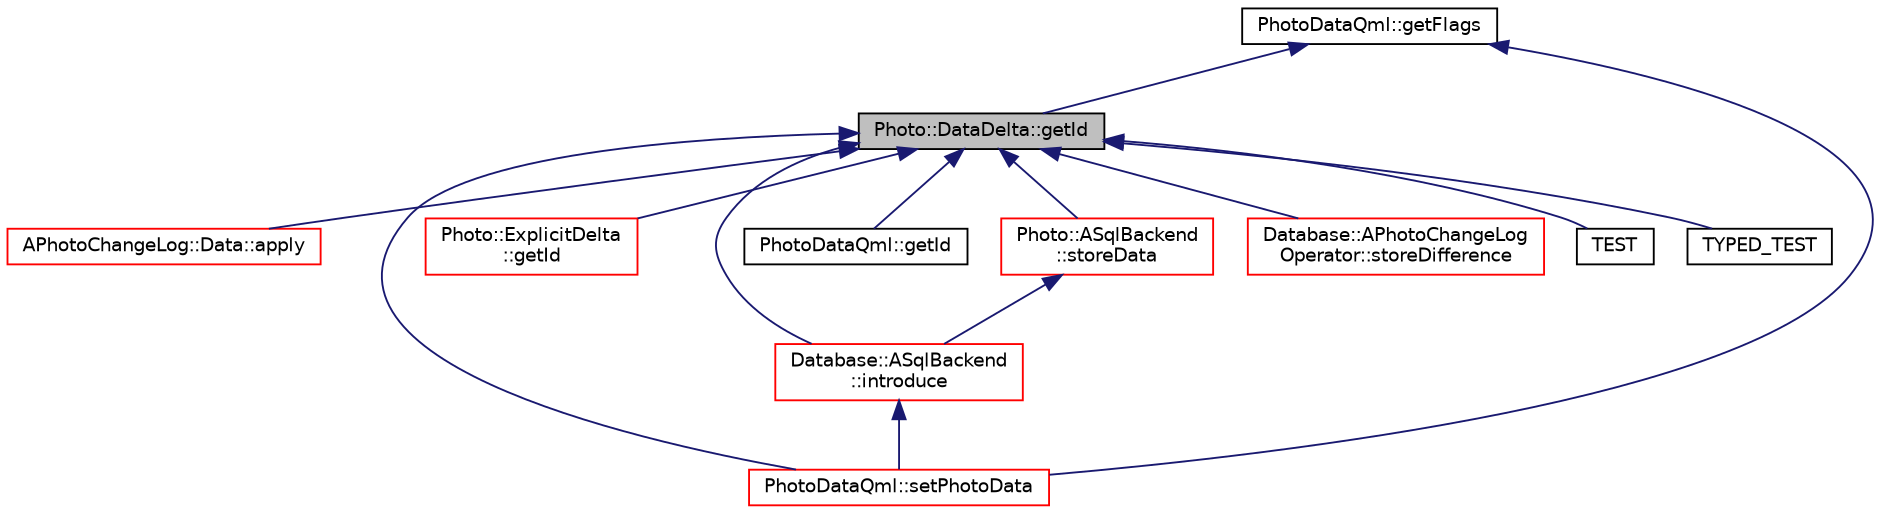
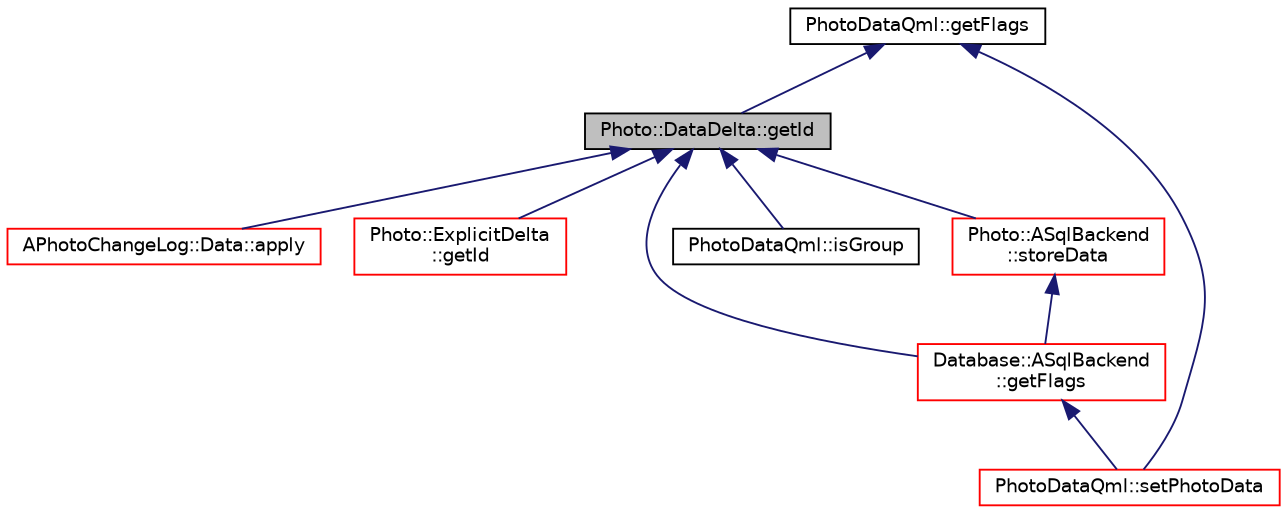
(856, 247) -> (796, 247)
(1396, 247) -> none
(1615, 247) -> none
(1760, 247) -> none
(386, 260) -> none
(899, 372) -> (1042, 372)
